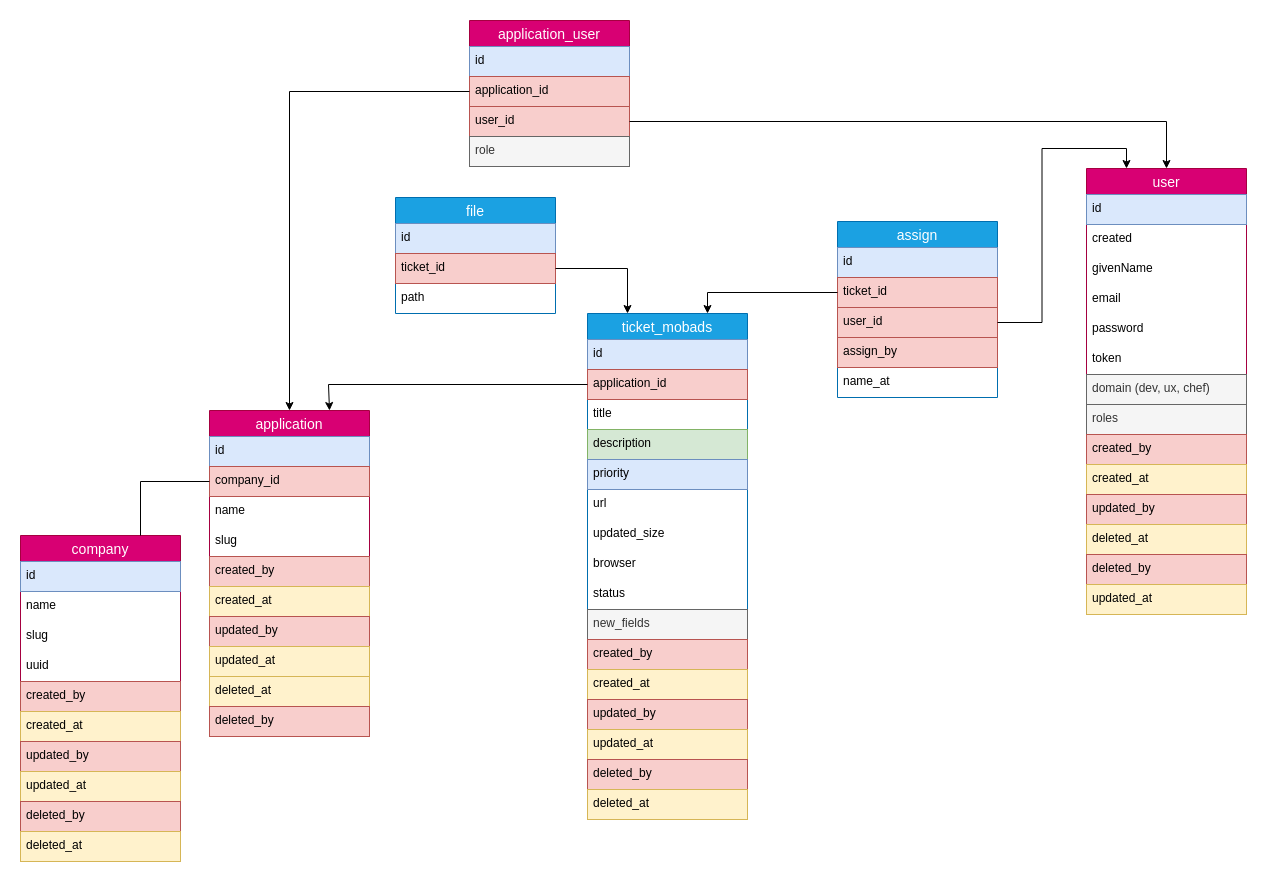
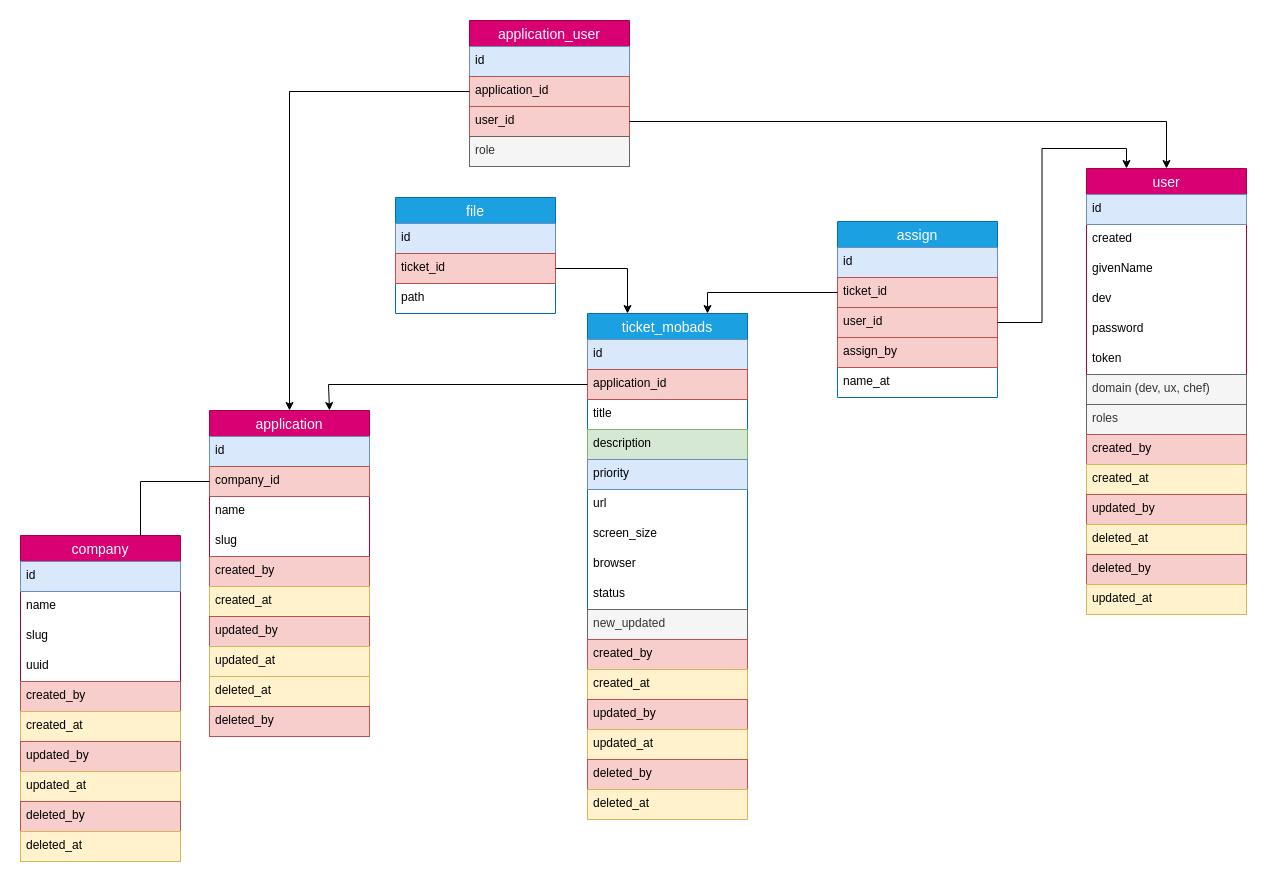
(1106, 298) -> (1102, 298)
(632, 533) -> (628, 533)
(623, 623) -> (630, 623)
